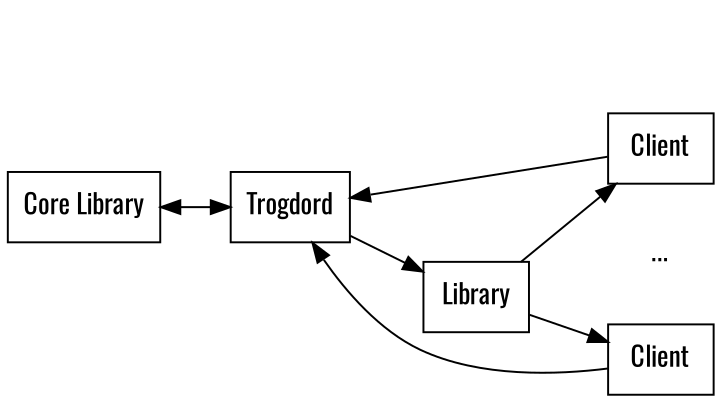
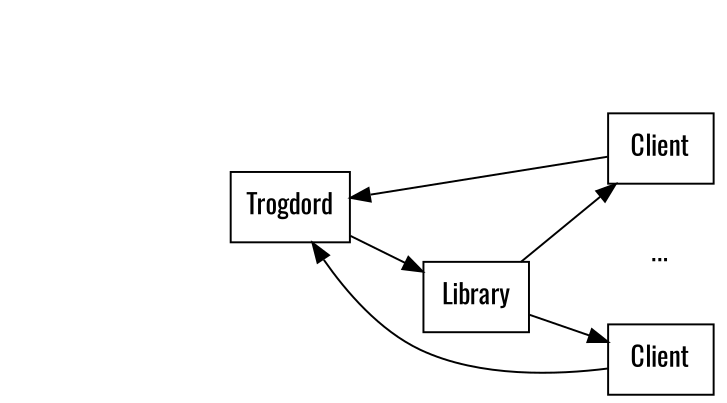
(84, 207) -> none
